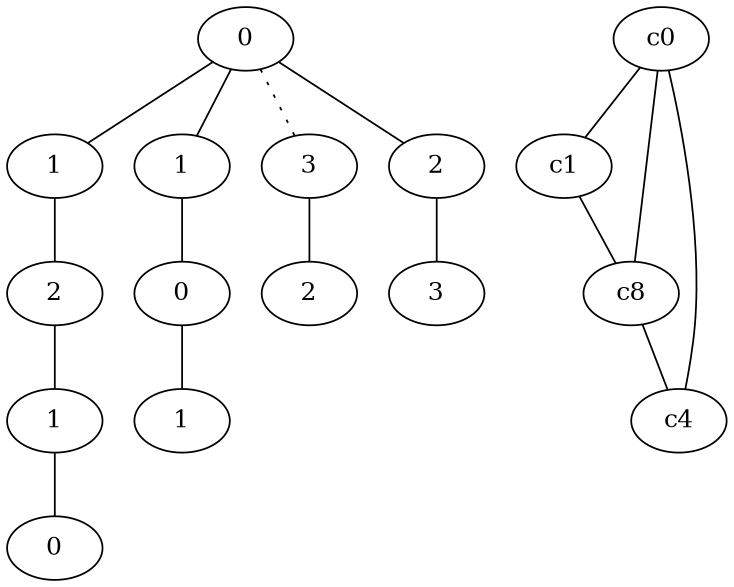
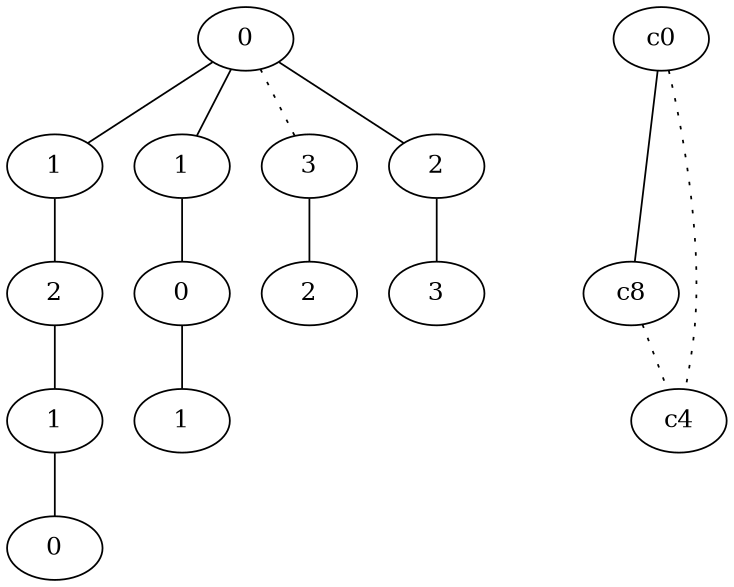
(564, 166) -> none
(694, 229) -> (694, 229)
(655, 357) -> (655, 357)
